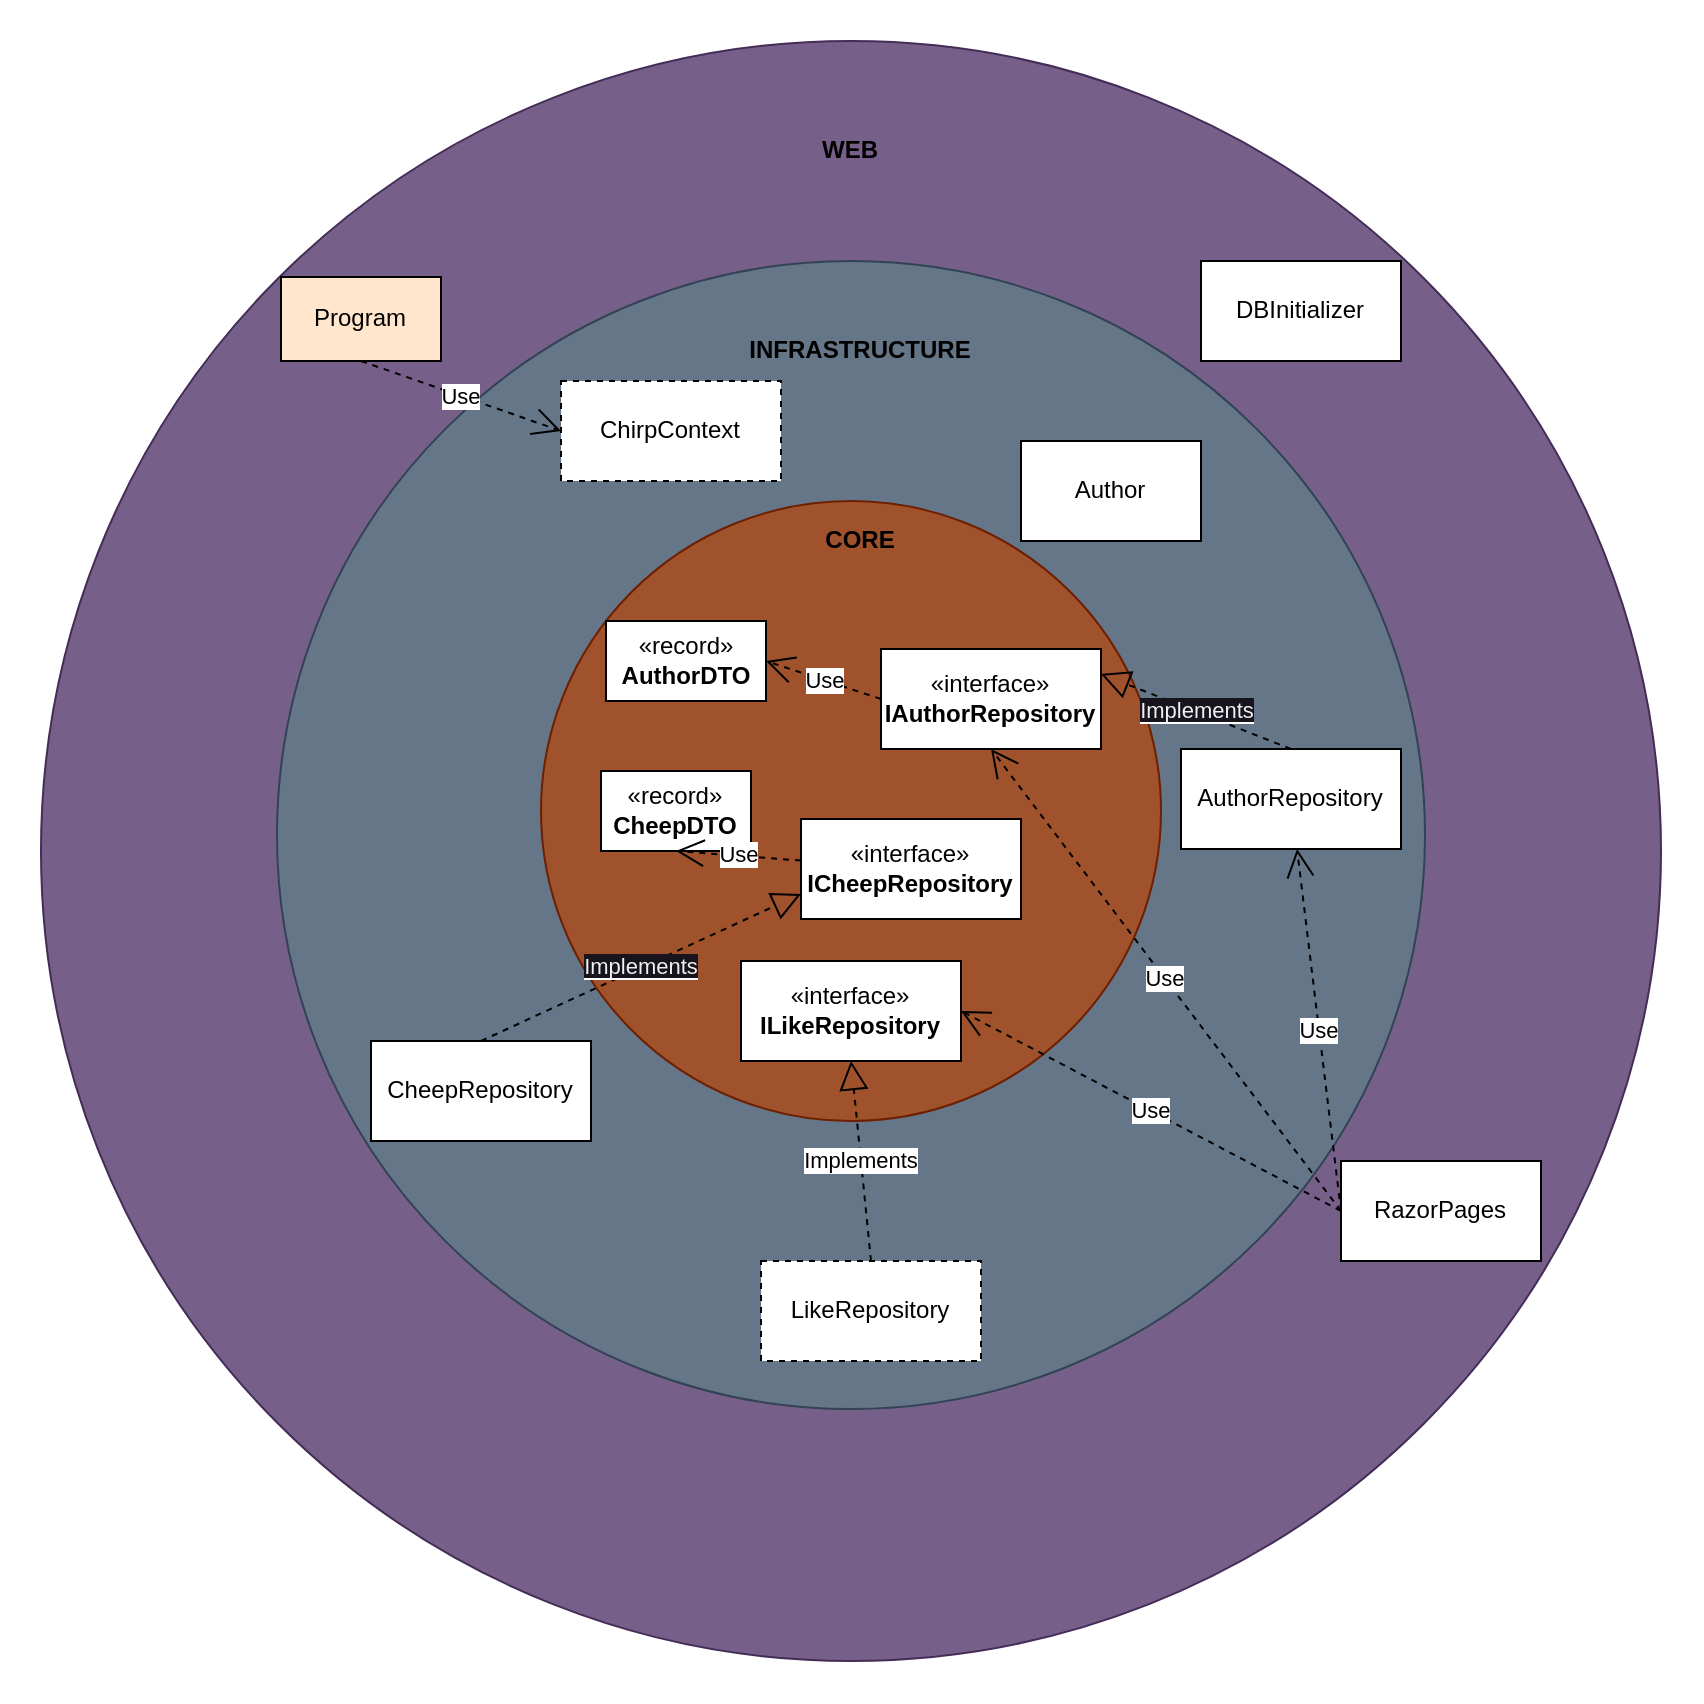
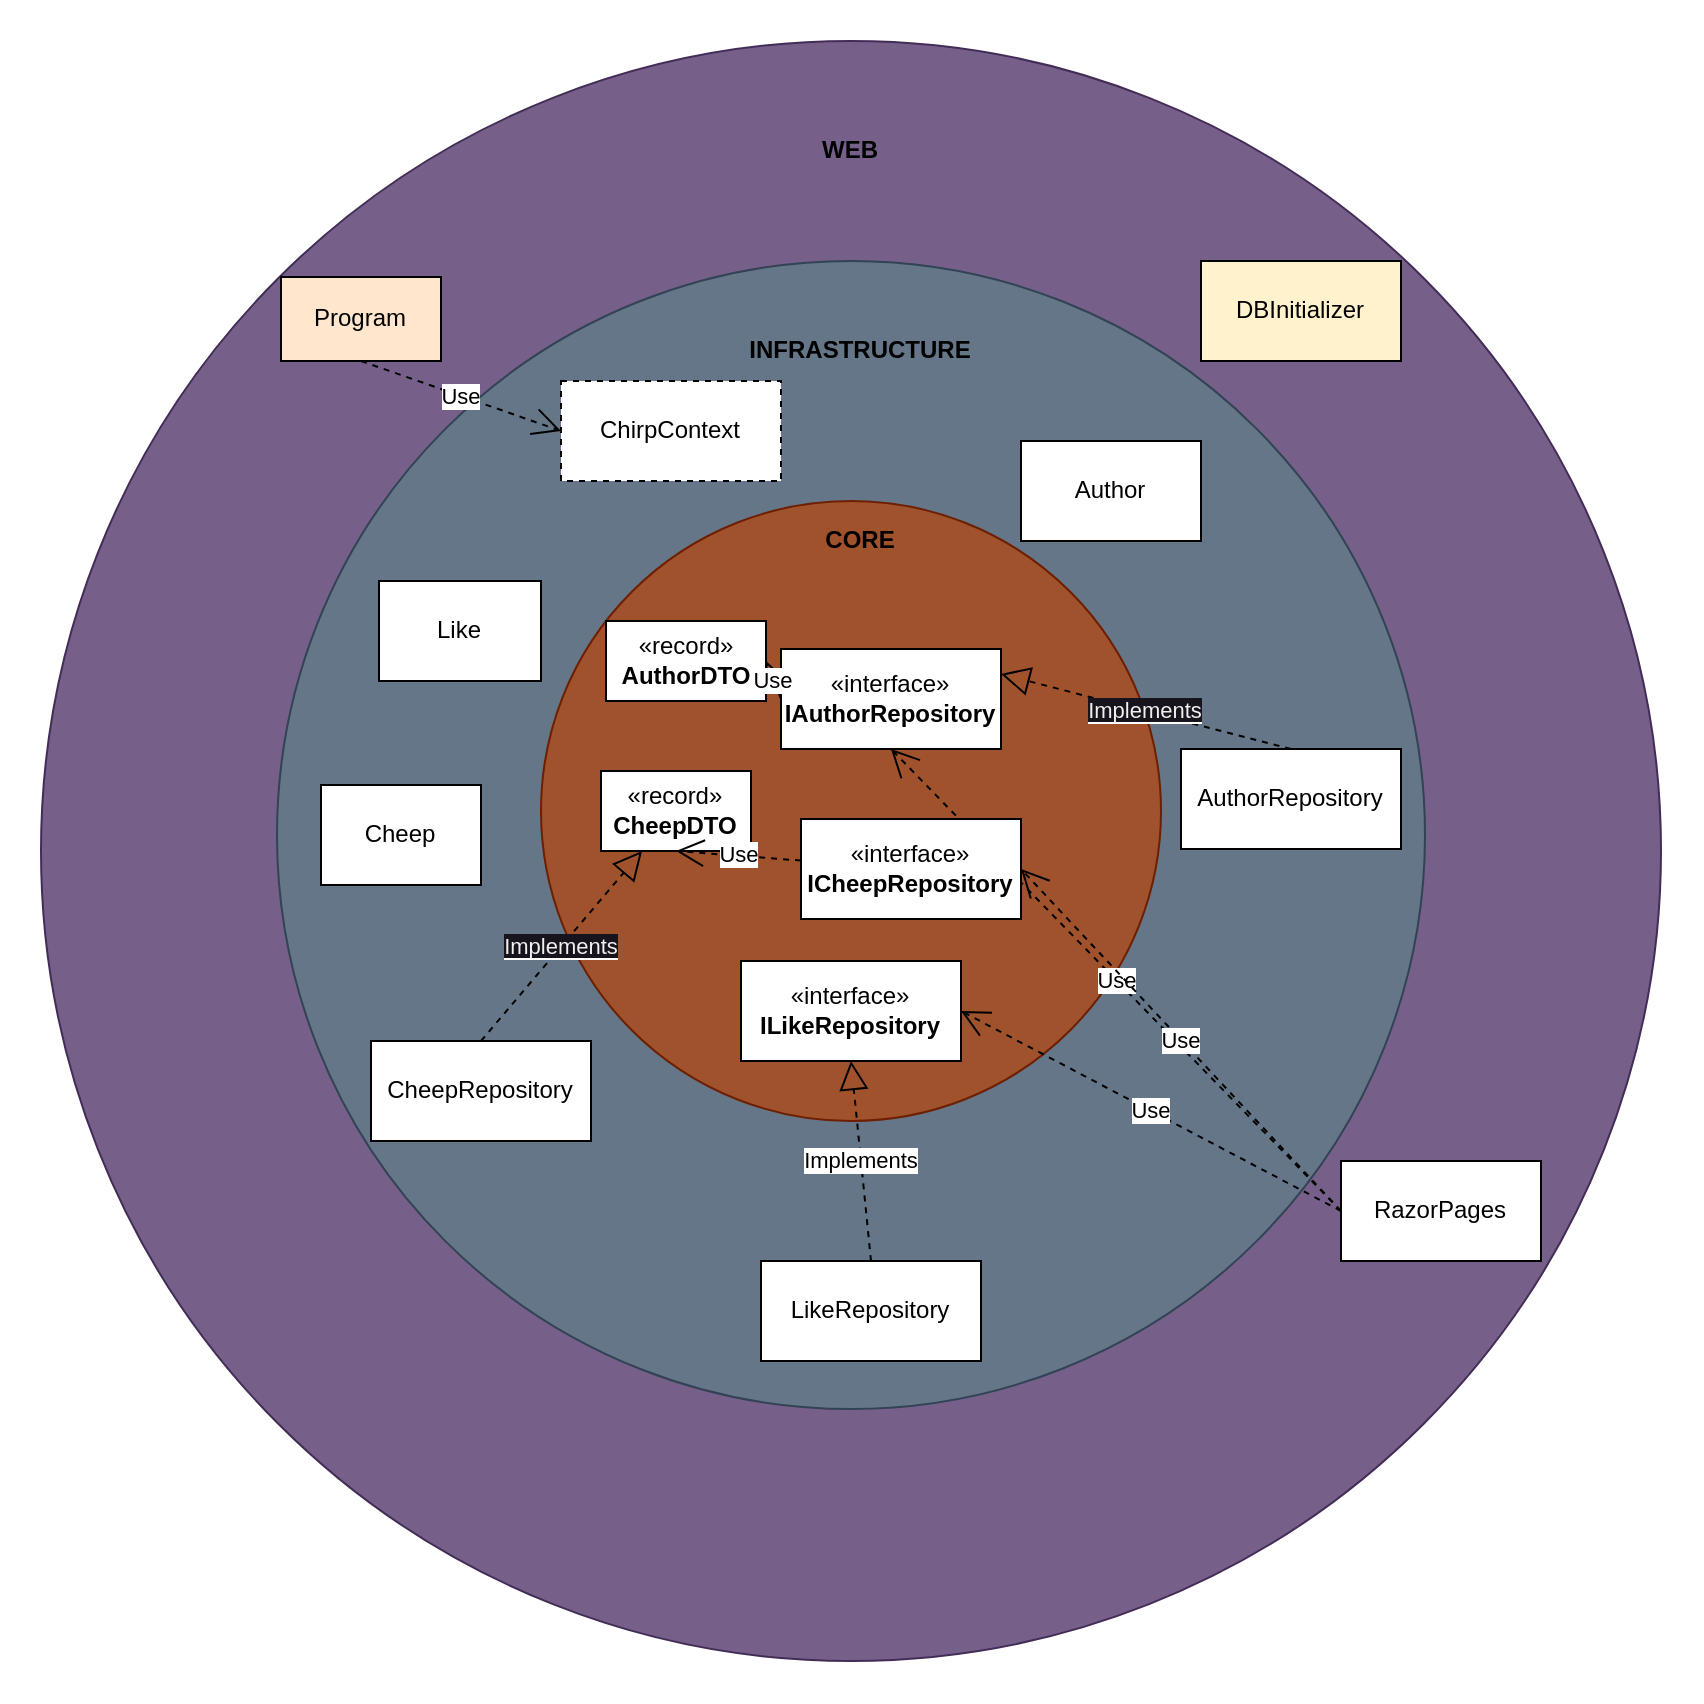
(1301, 311) -> (1301, 311)
none -> (460, 631)
(991, 699) -> (891, 699)
none -> (401, 835)
(629, 973) -> (552, 957)
(1319, 1029) -> (1144, 1000)
(871, 1311) -> (871, 1311)
